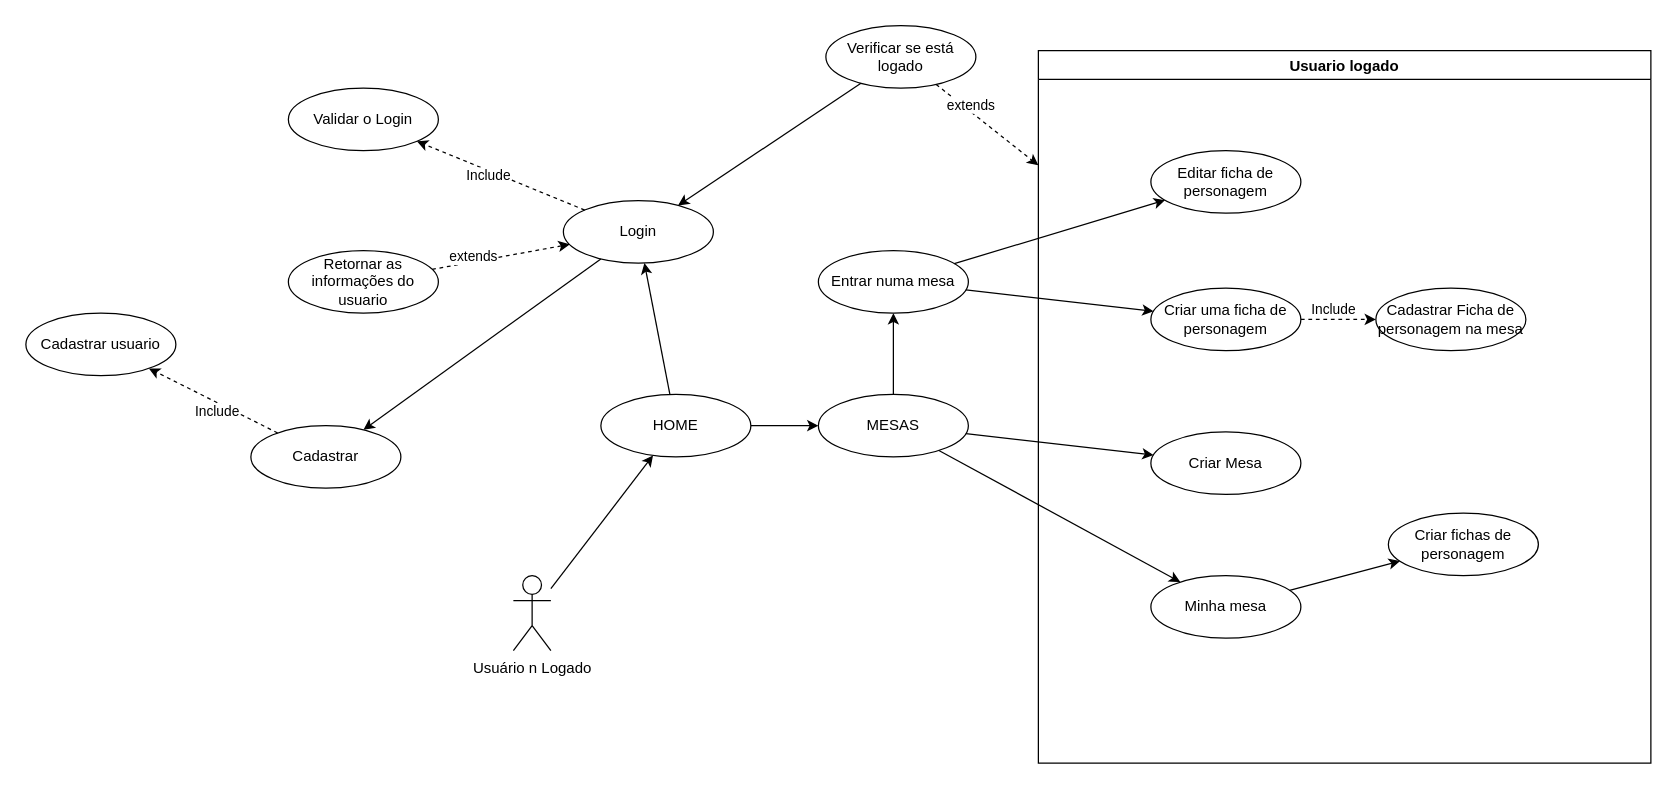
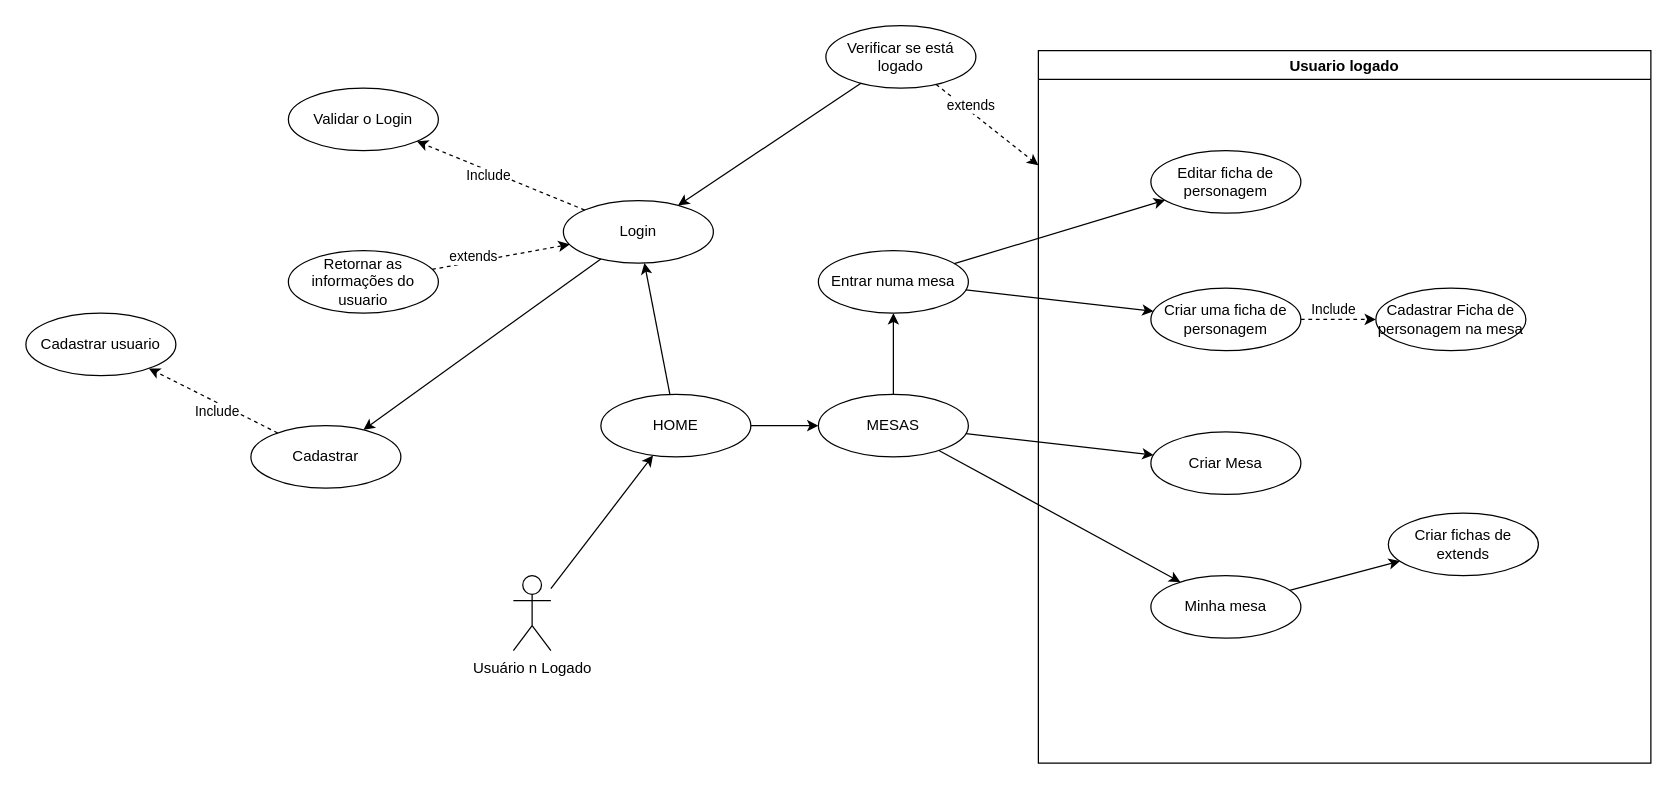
(1463, 544) -> (1463, 544)
